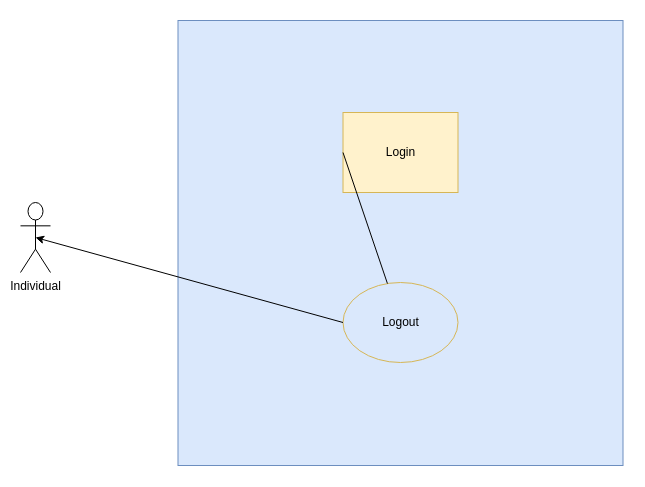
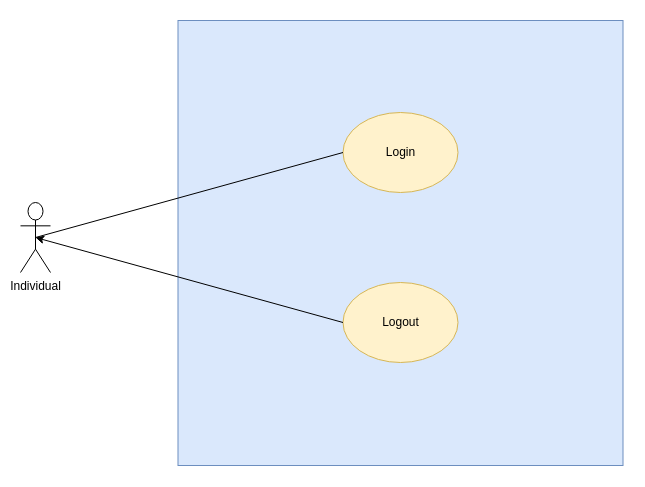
(401, 153) -> (401, 153)
(365, 218) -> (191, 195)
(401, 323) -> (401, 323)
